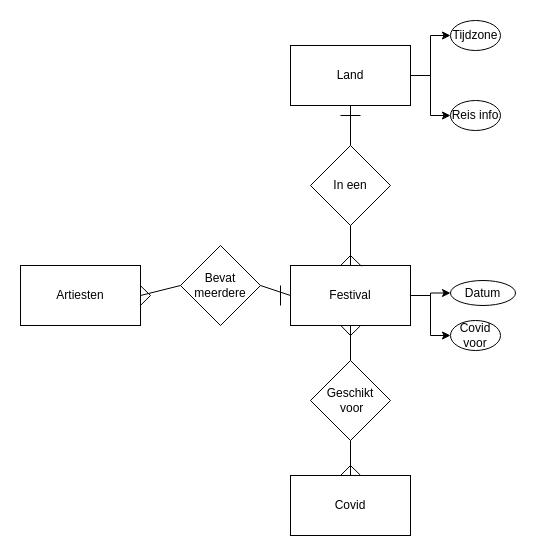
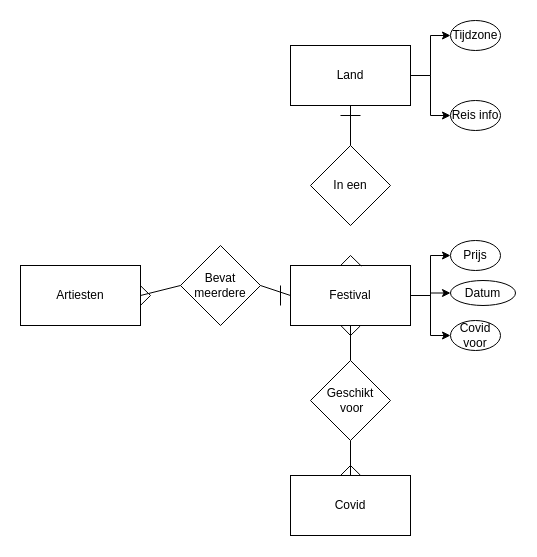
(351, 246) -> none
none -> (476, 256)
none -> (431, 267)
